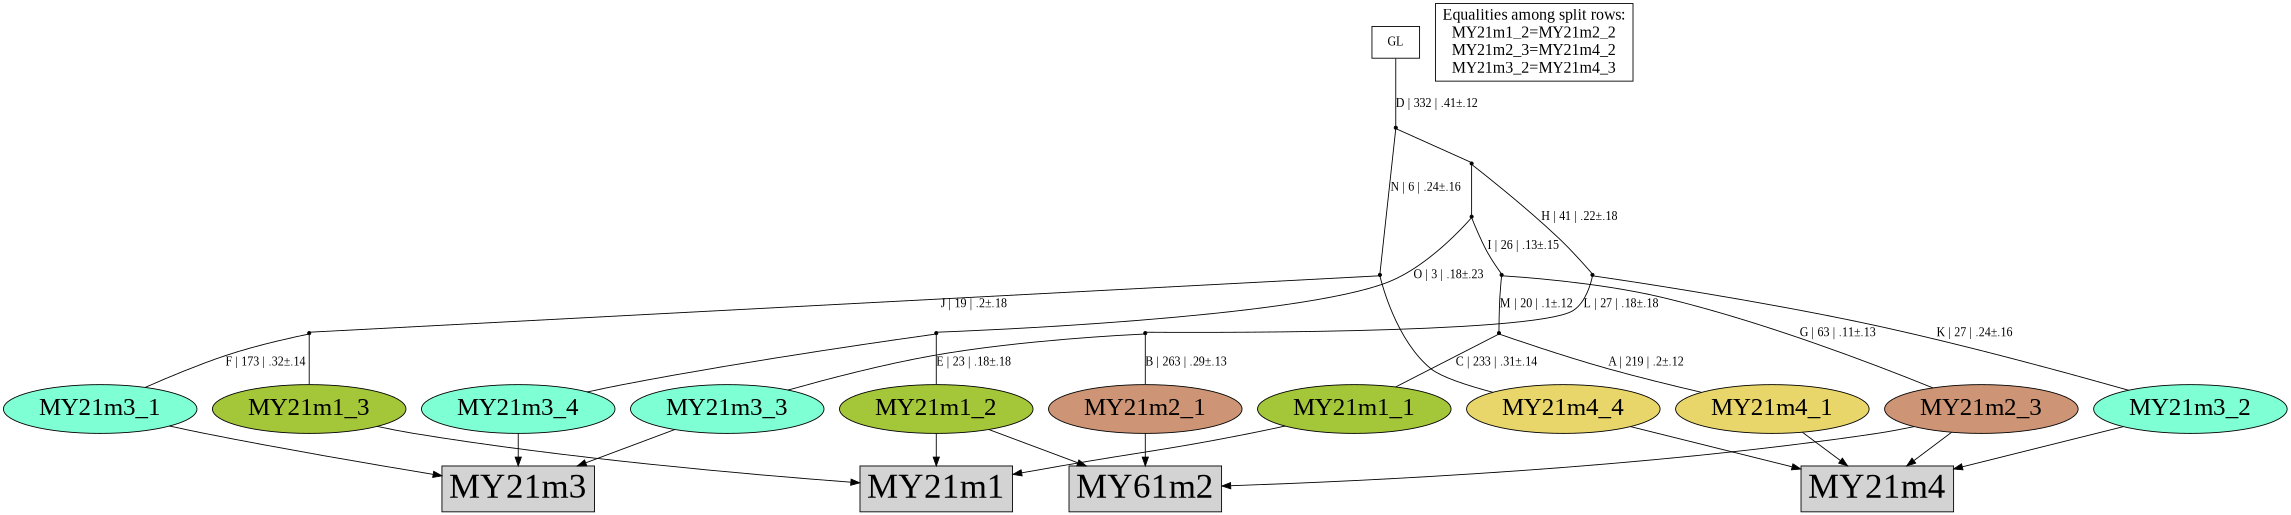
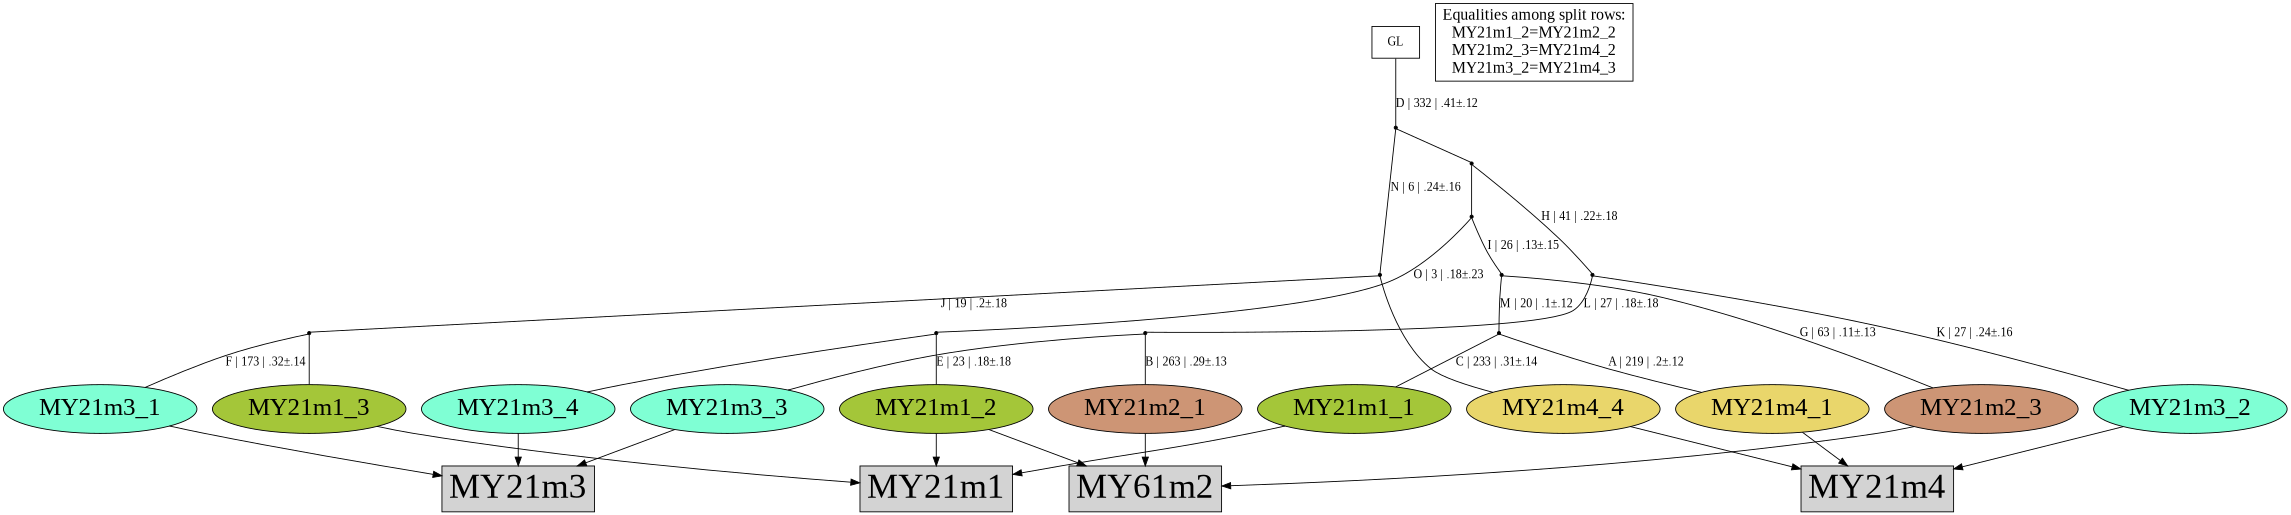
(1933, 446) -> none
